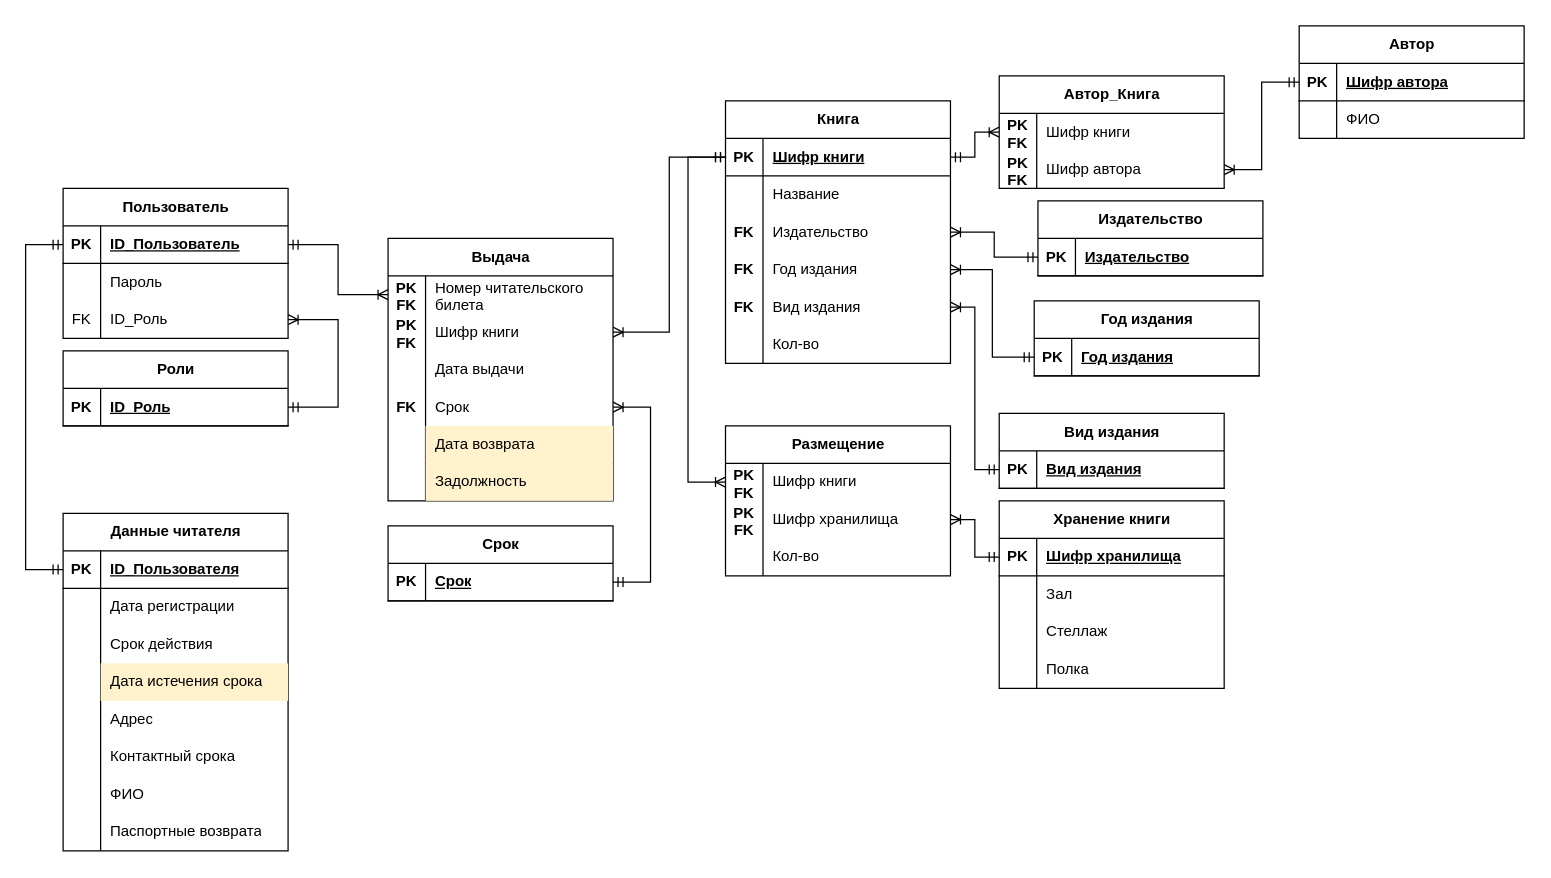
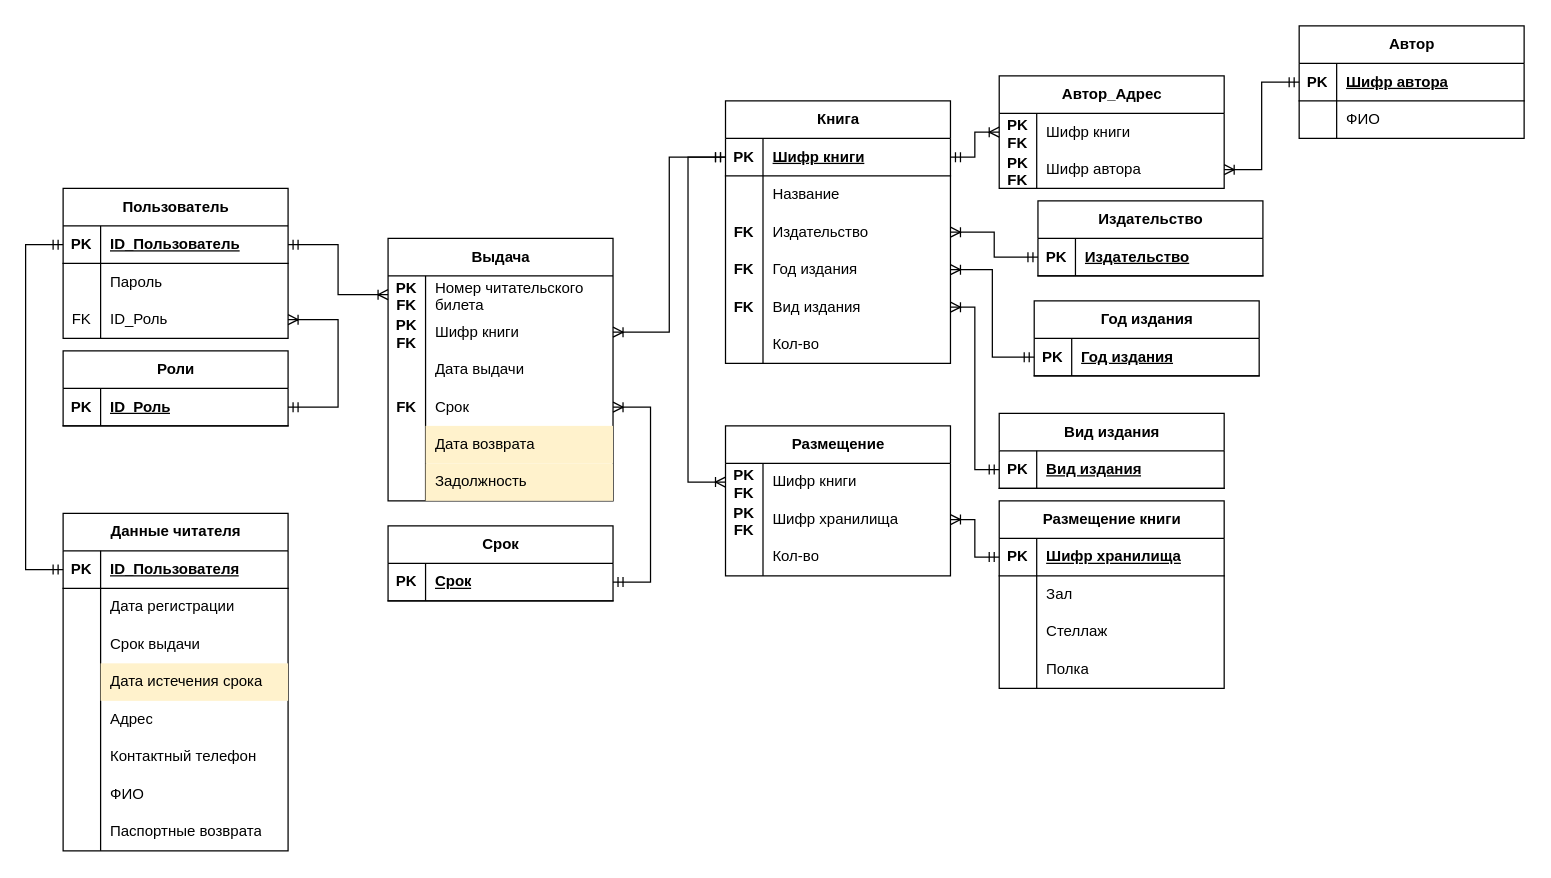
(1113, 94) -> (1113, 94)
(1113, 519) -> (1113, 519)
(163, 644) -> (155, 644)
(176, 757) -> (184, 757)
